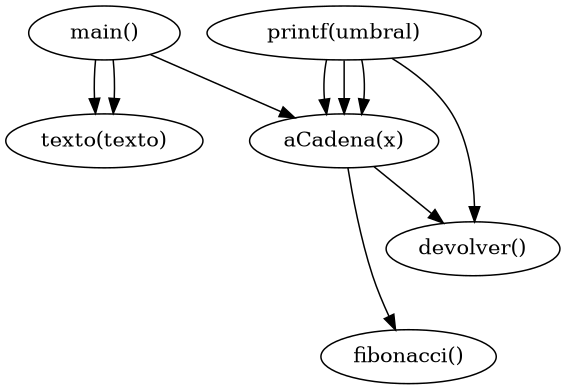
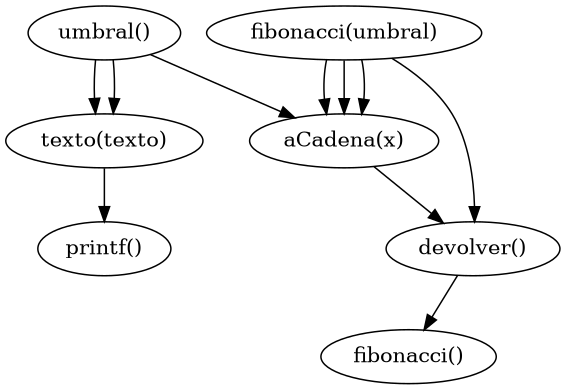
(104, 33) -> (104, 33)
(344, 33) -> (344, 33)
(363, 244) -> (445, 296)
none -> (104, 249)
